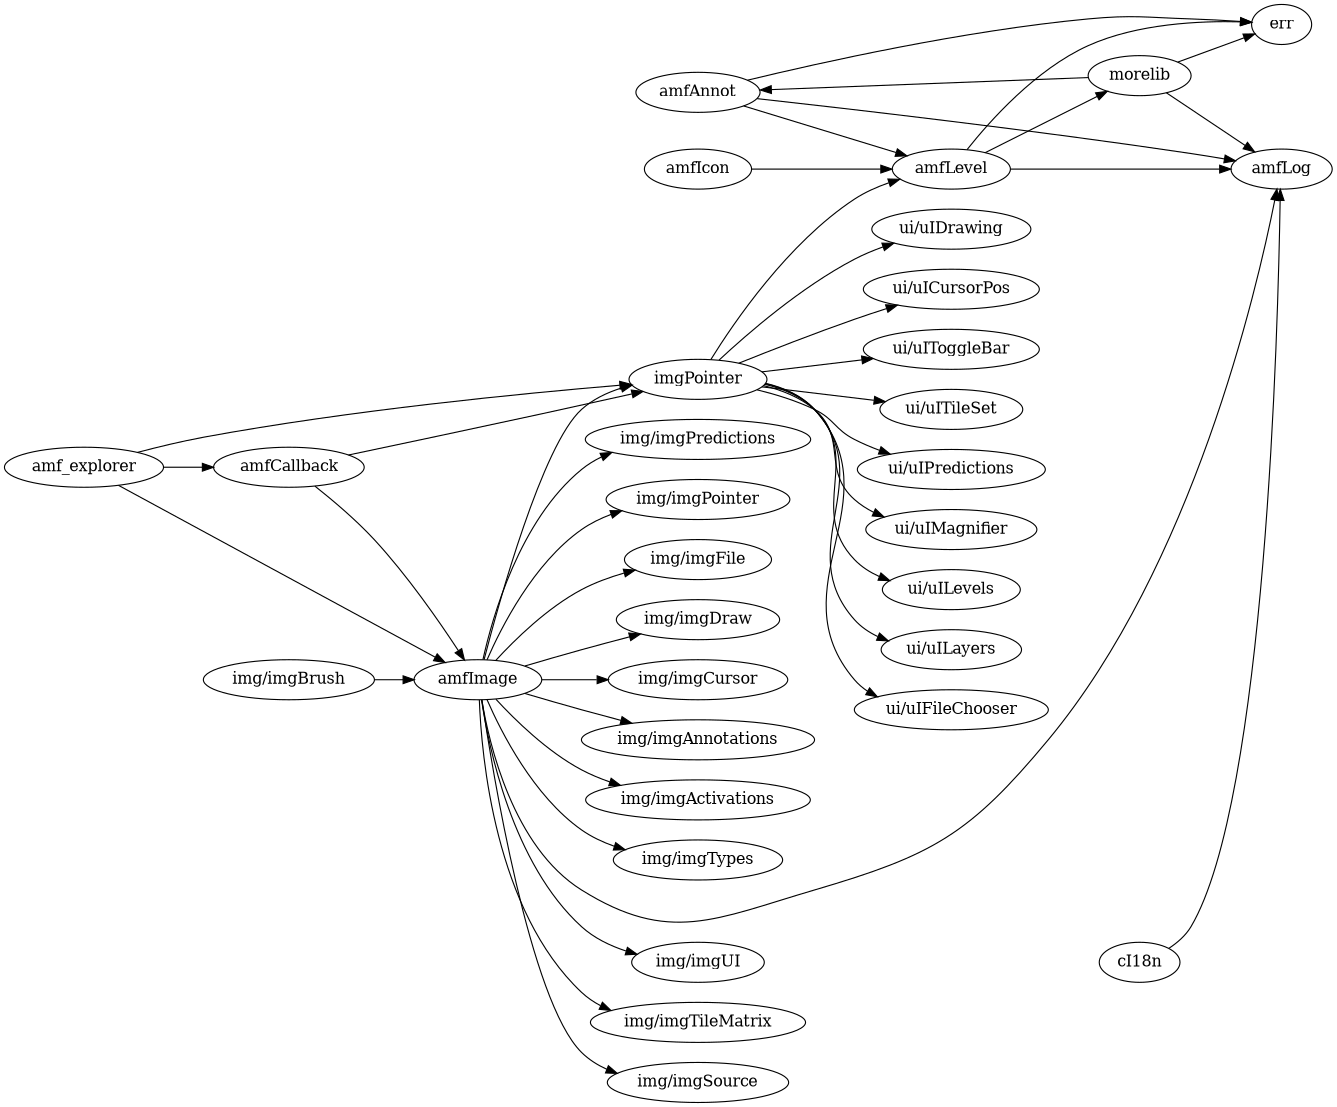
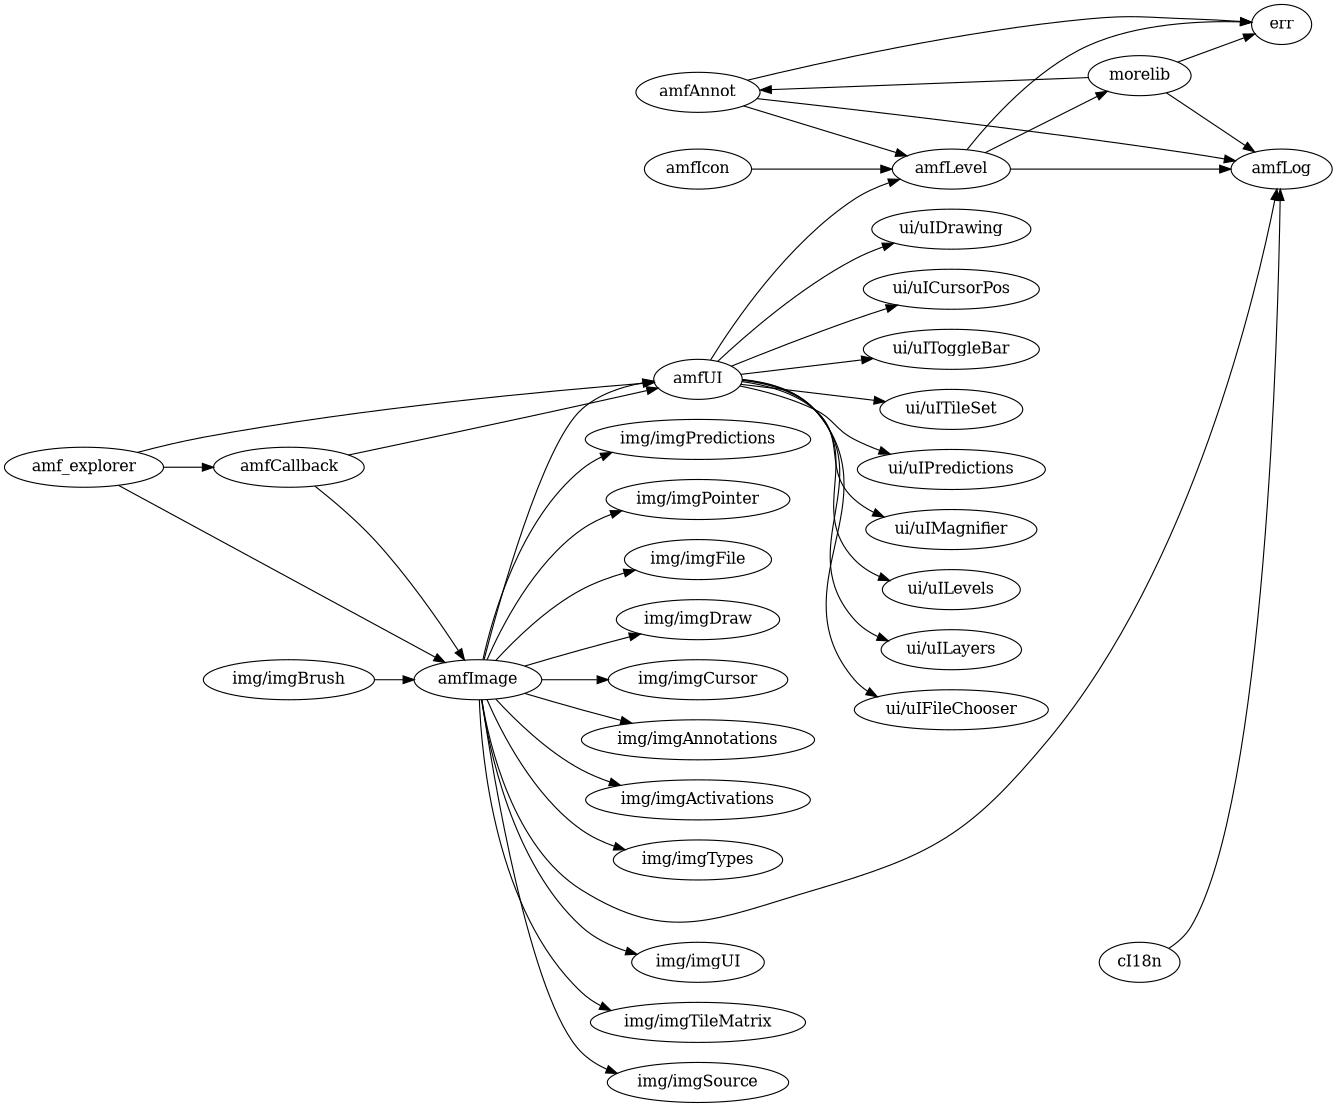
(698, 379) -> (698, 379)
